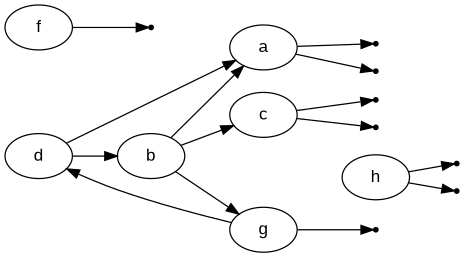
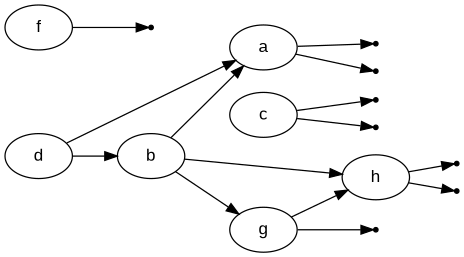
(201, 138) -> (257, 166)
(154, 202) -> (314, 206)
